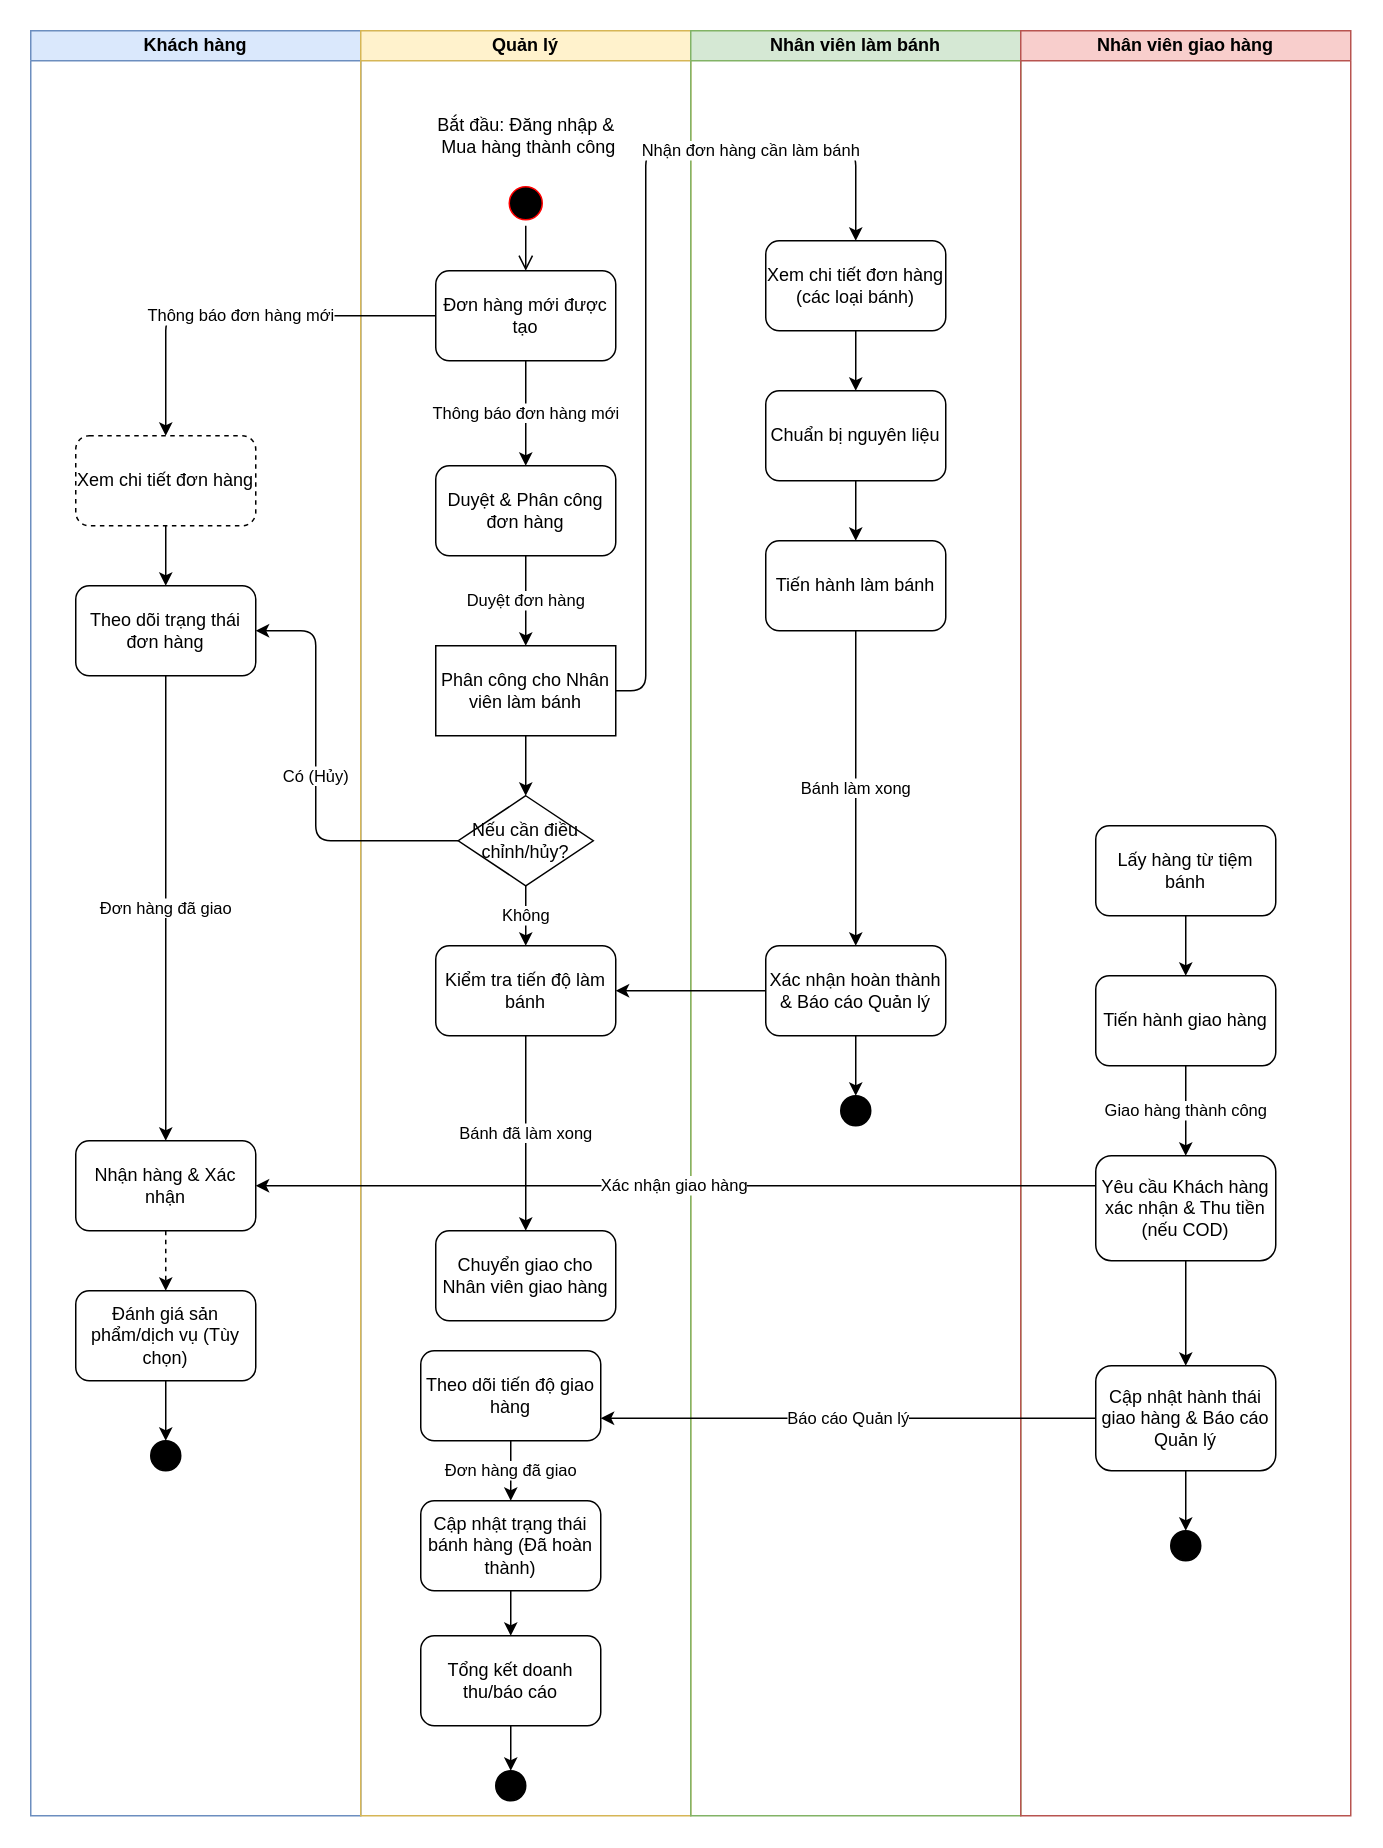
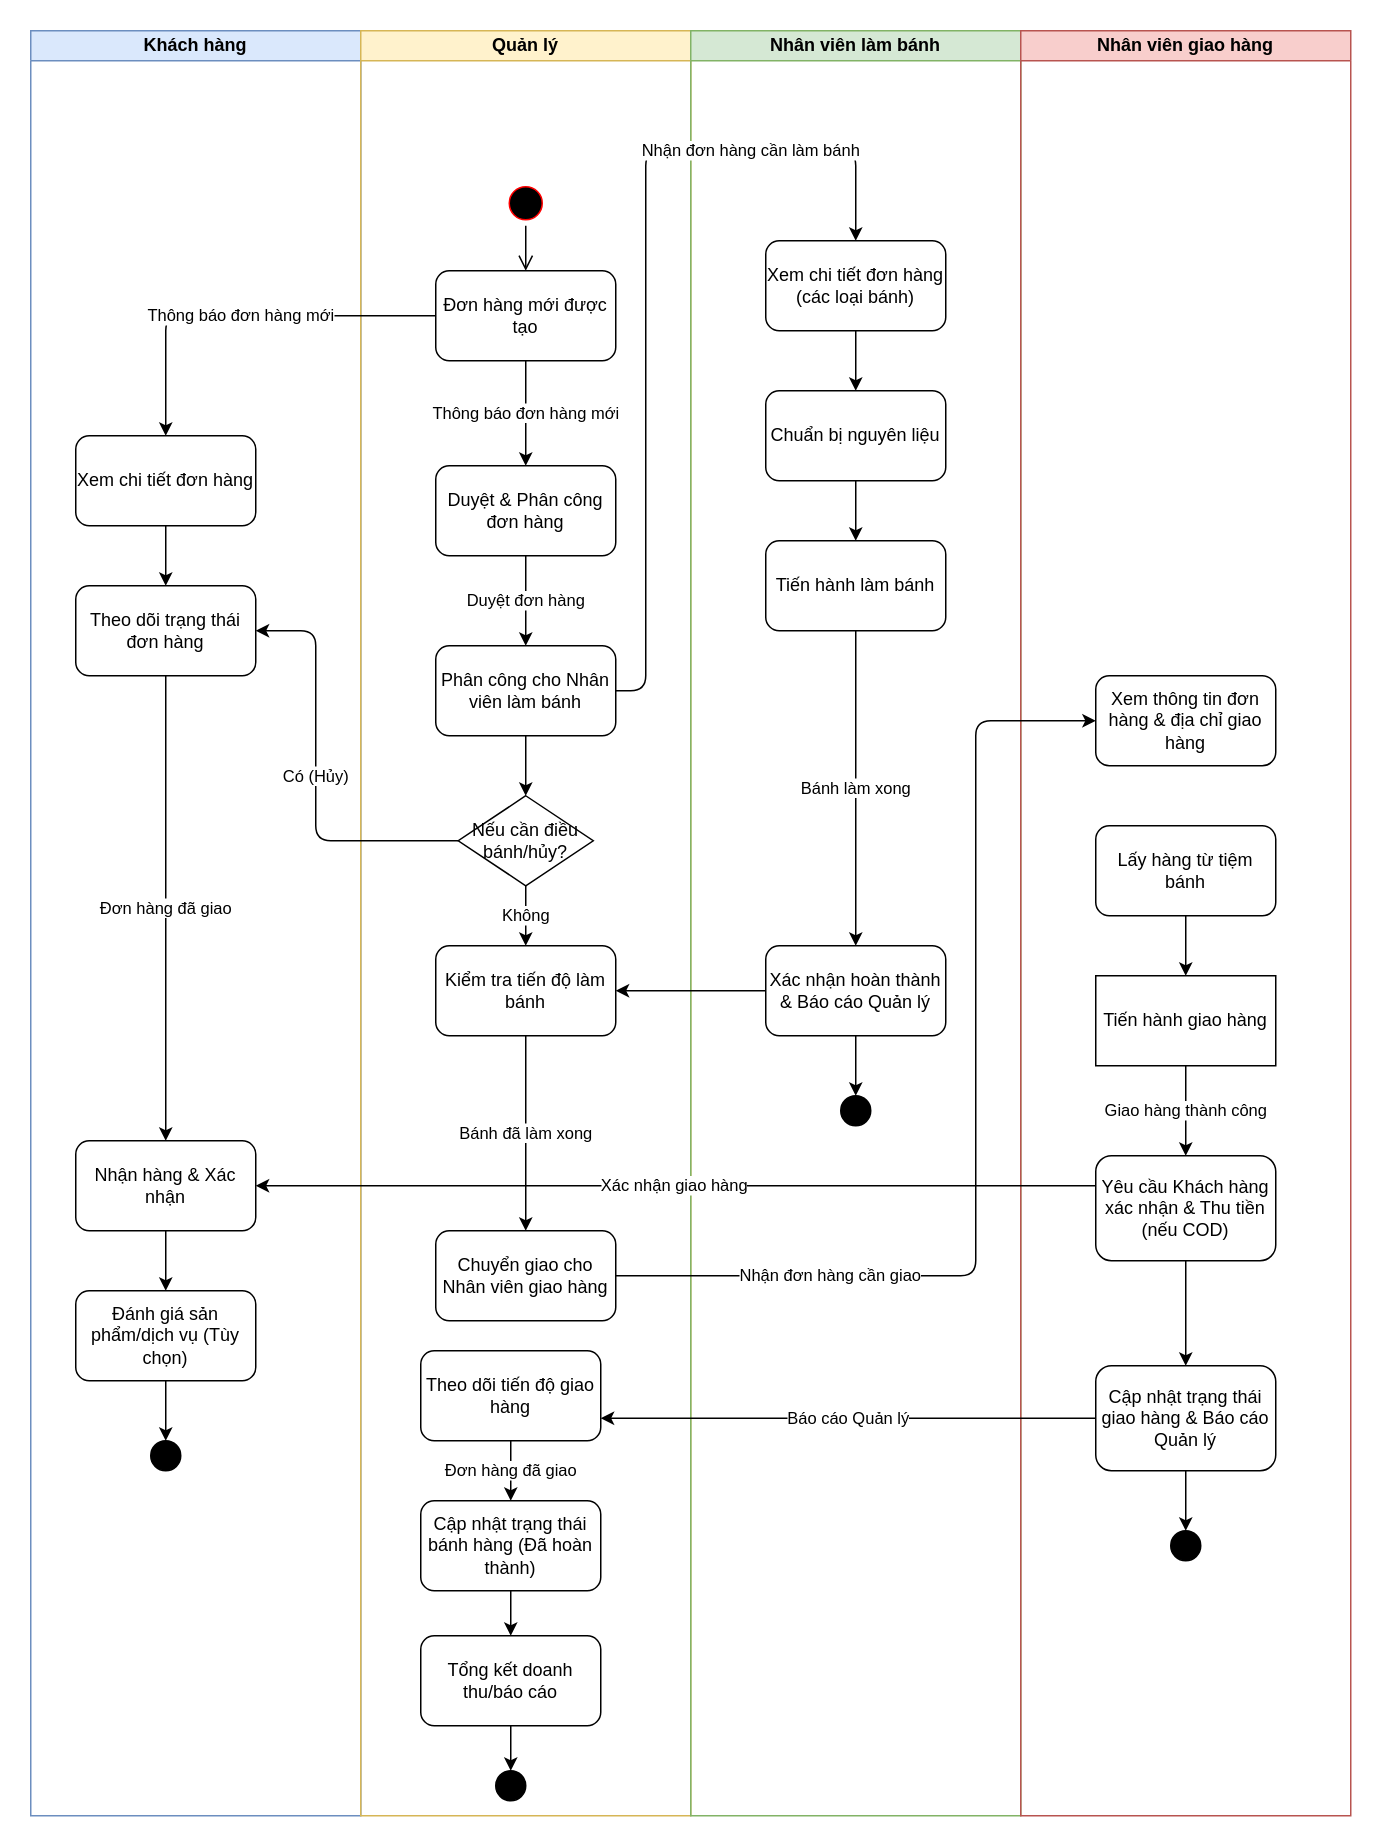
(526, 136) -> none
(166, 481) -> (166, 481)
(526, 691) -> (526, 691)
none -> (1186, 721)
(526, 841) -> (526, 841)
(1186, 1021) -> (1186, 1021)
none -> (976, 1124)
(166, 1255) -> (166, 1255)
(1186, 1418) -> (1186, 1418)
